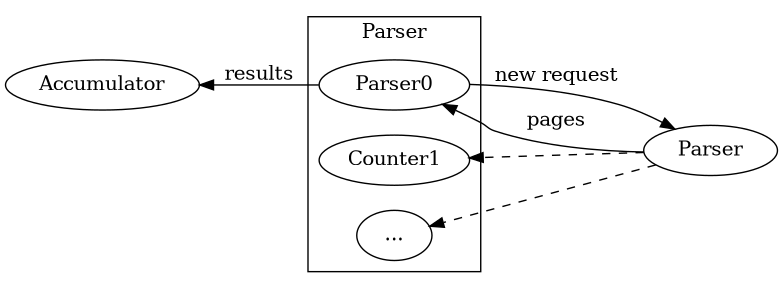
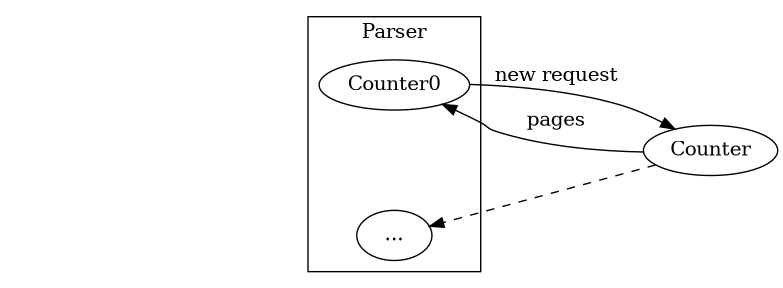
(102, 85) -> none
(394, 85) -> (394, 85)
(711, 150) -> (711, 150)
(394, 160) -> none
